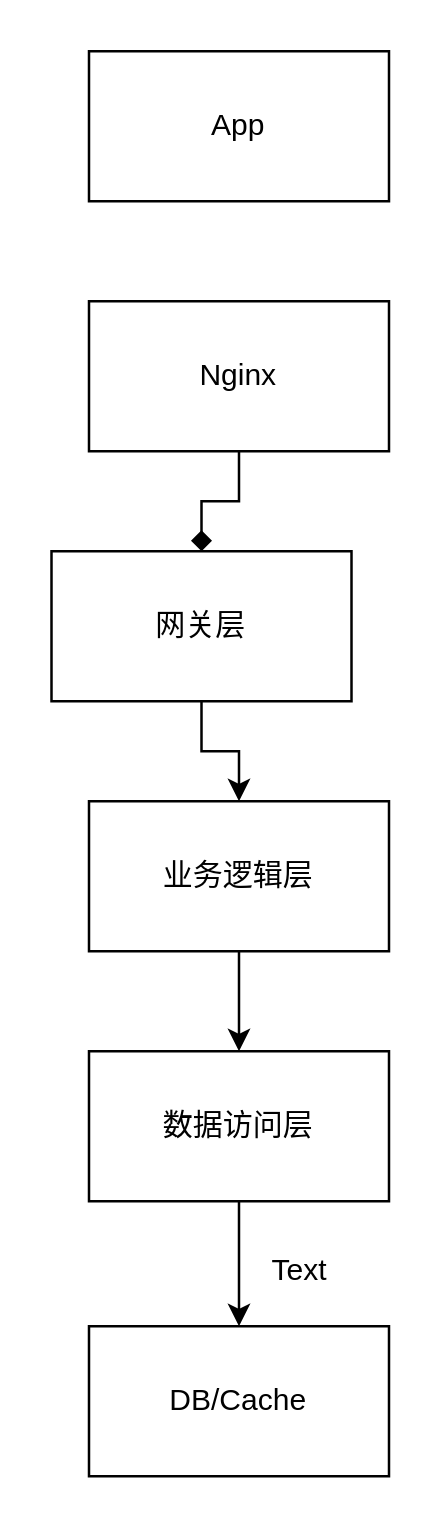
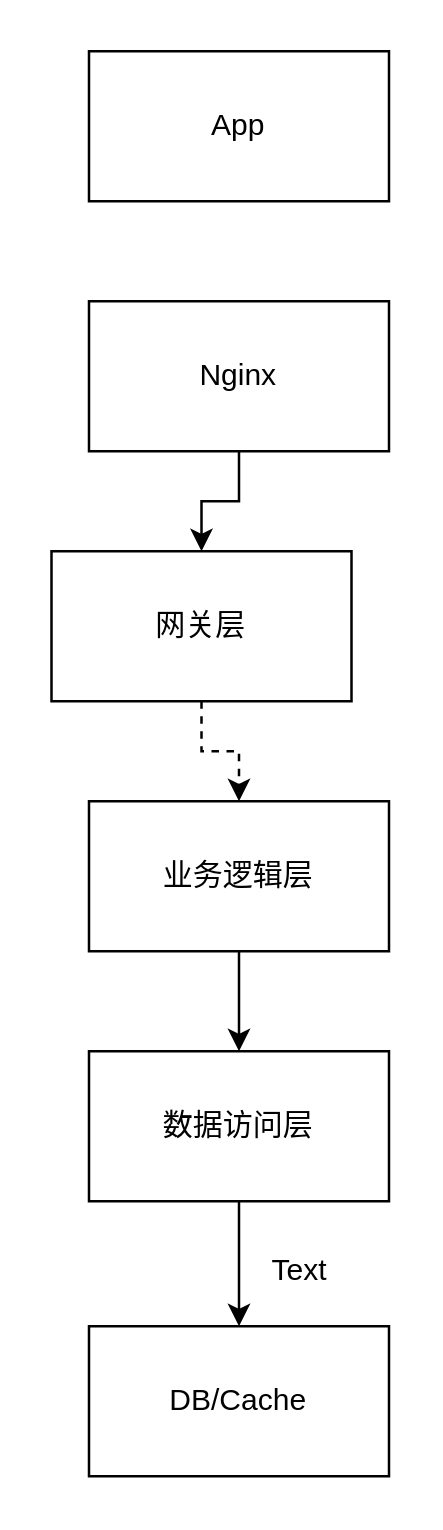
(201, 531) -> (201, 532)
(212, 751) -> (212, 751)
